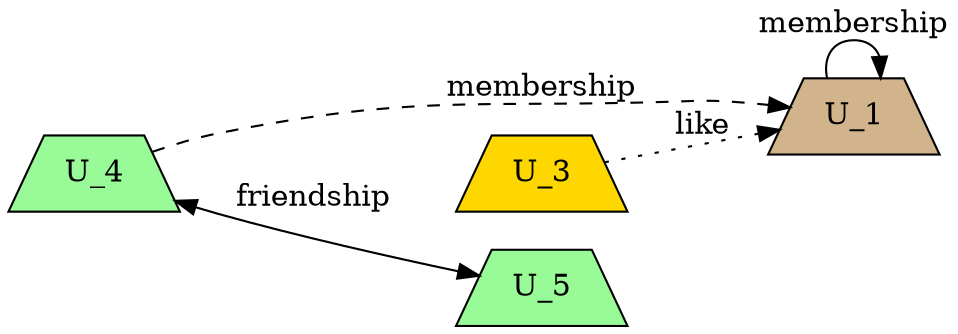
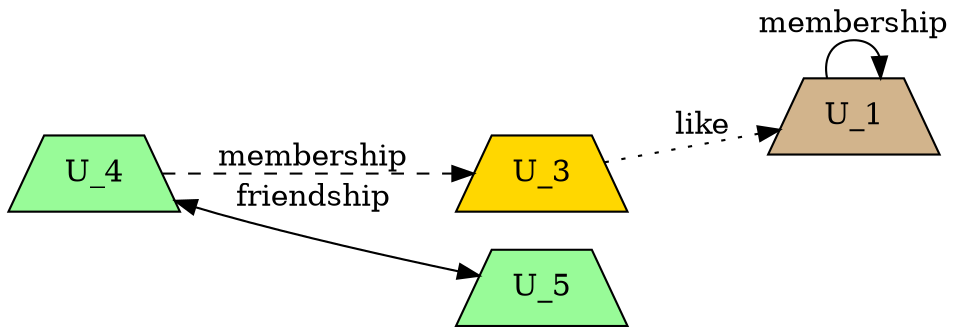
(458, 105) -> (308, 174)
